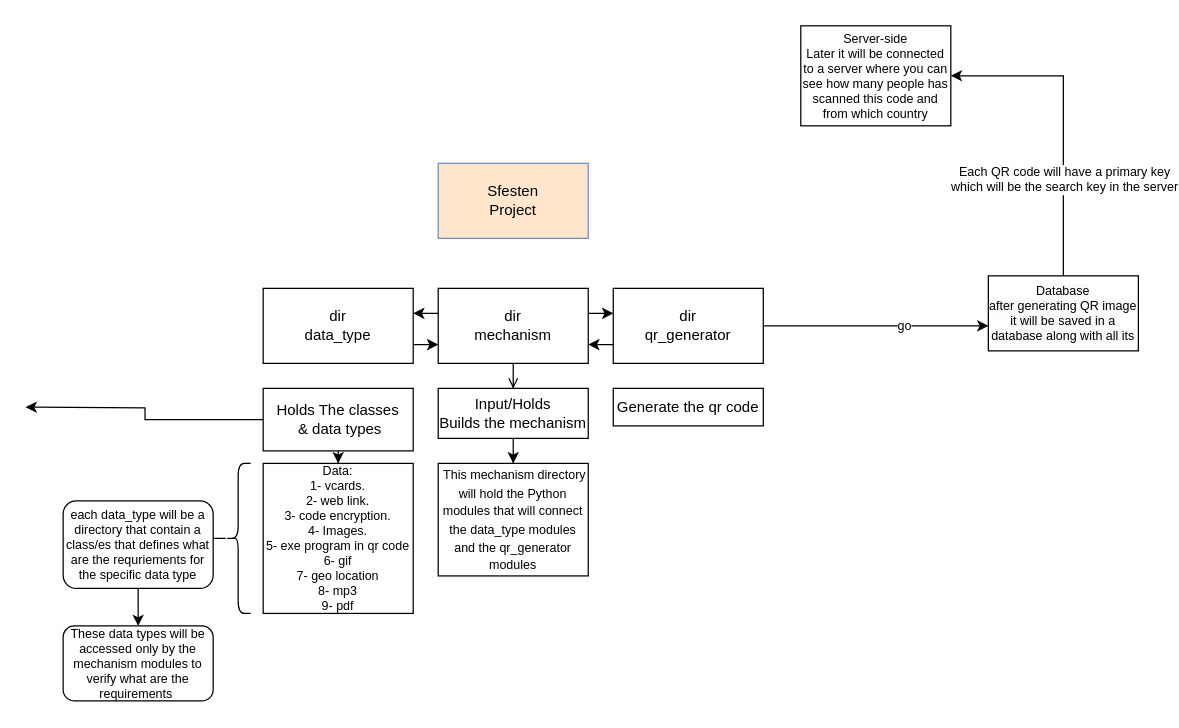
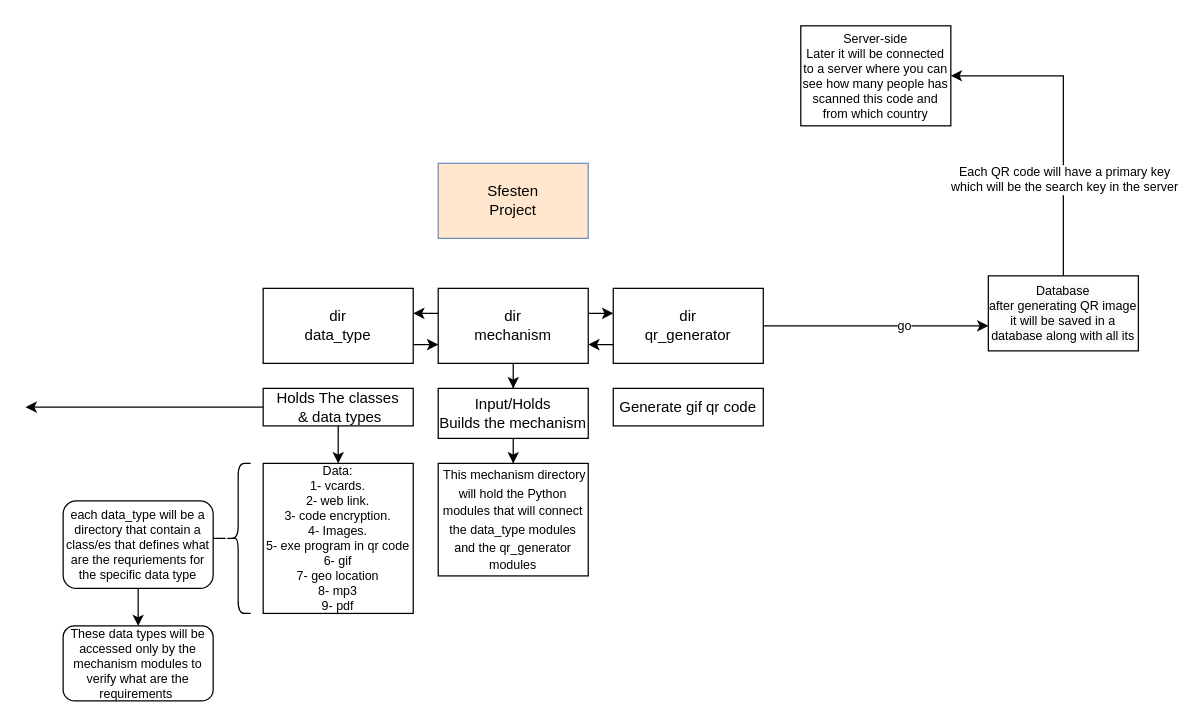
(513, 380) -> (513, 378)
(688, 407) -> (688, 407)
(338, 419) -> (338, 407)
